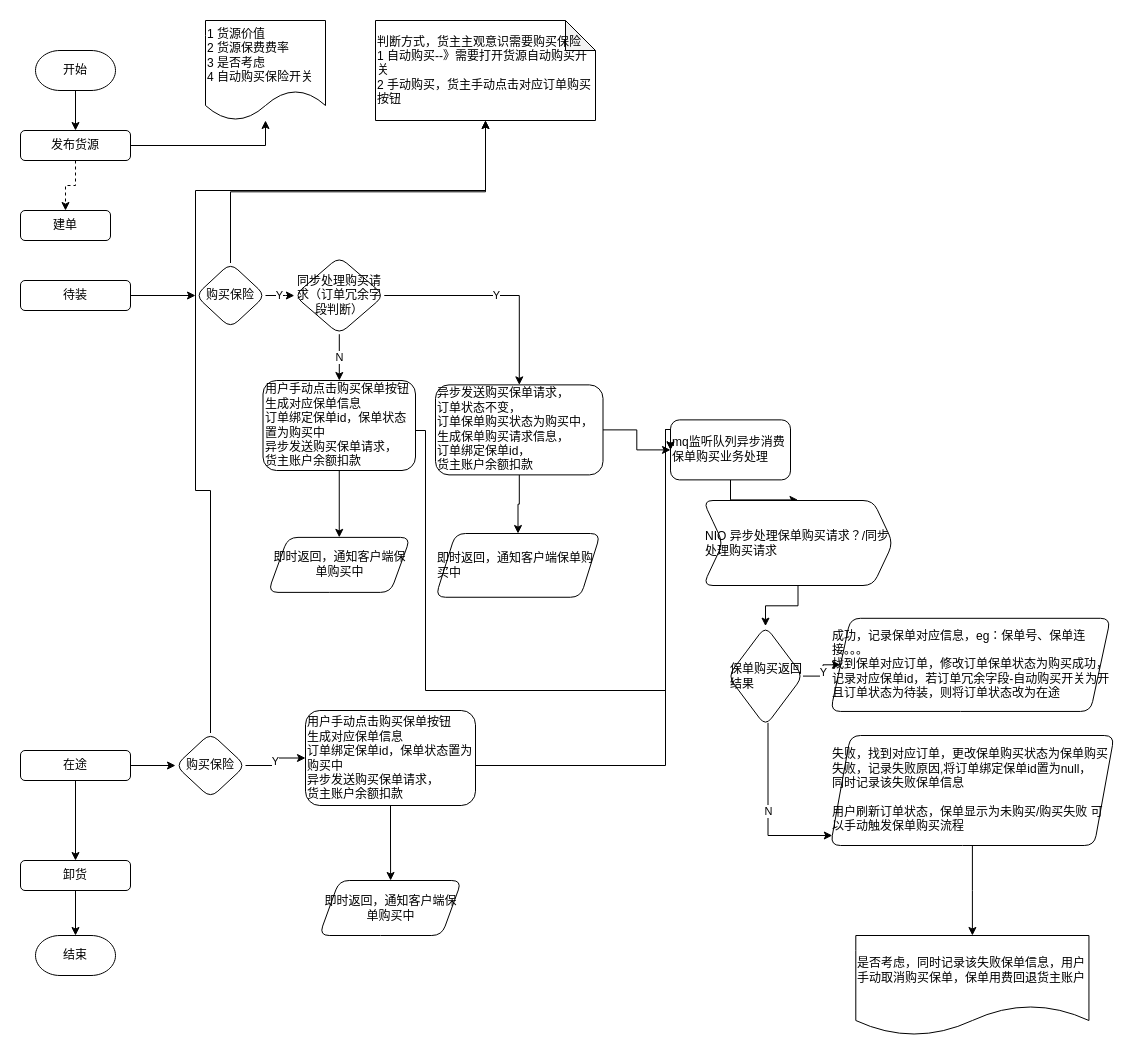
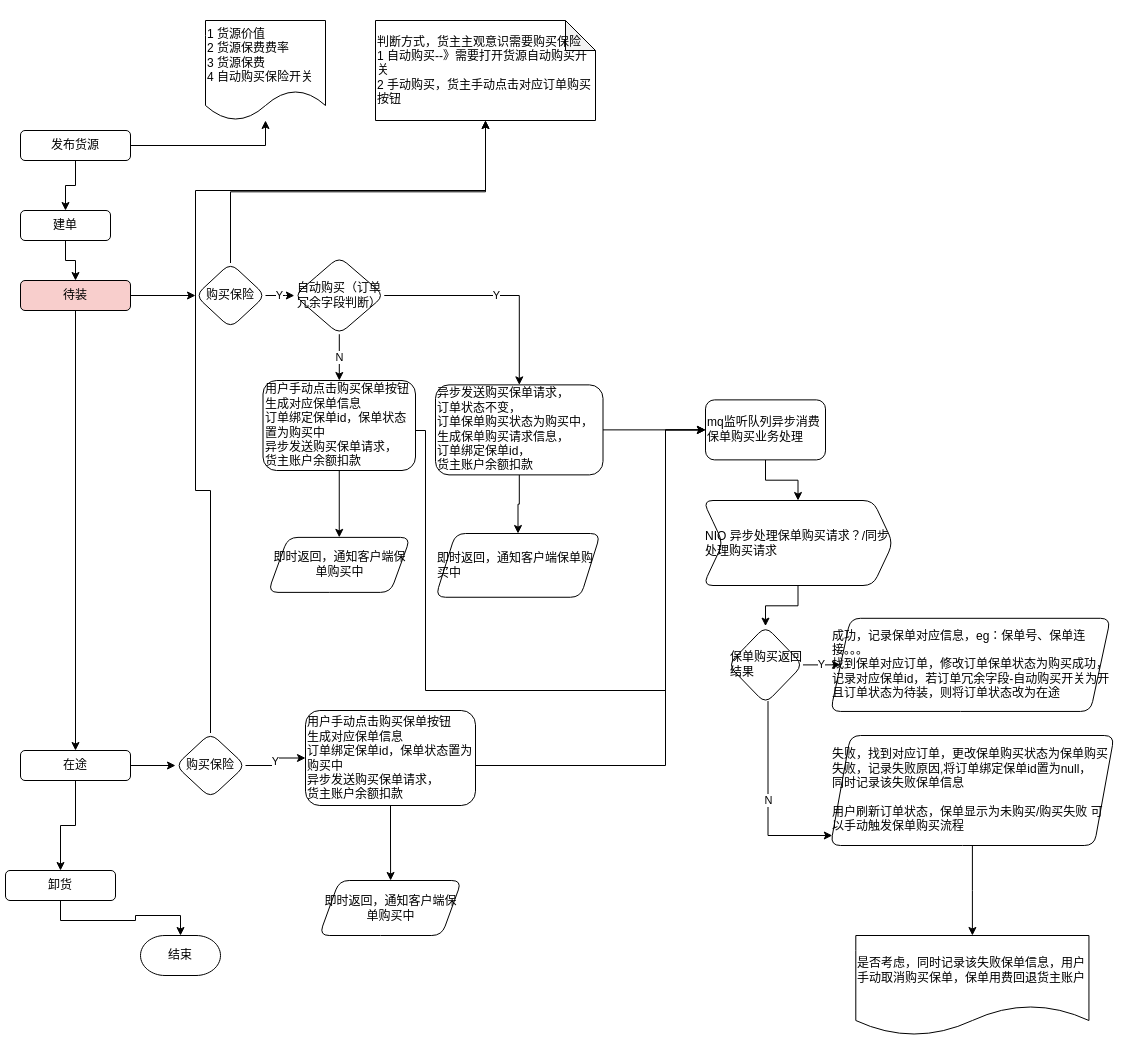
(261, 56) -> (261, 56)
(76, 71) -> none
(76, 107) -> none
(74, 186) -> (74, 186)
none -> (67, 261)
(76, 296) -> (76, 296)
(340, 296) -> (340, 296)
(731, 450) -> (766, 430)
none -> (76, 527)
(766, 676) -> (766, 665)
(76, 876) -> (61, 886)
(76, 956) -> (181, 956)
